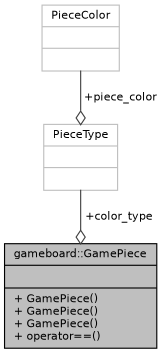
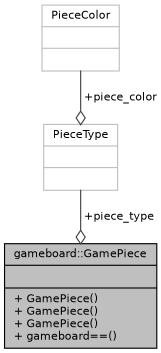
(118, 217) -> (118, 217)
(57, 336) -> (65, 336)
